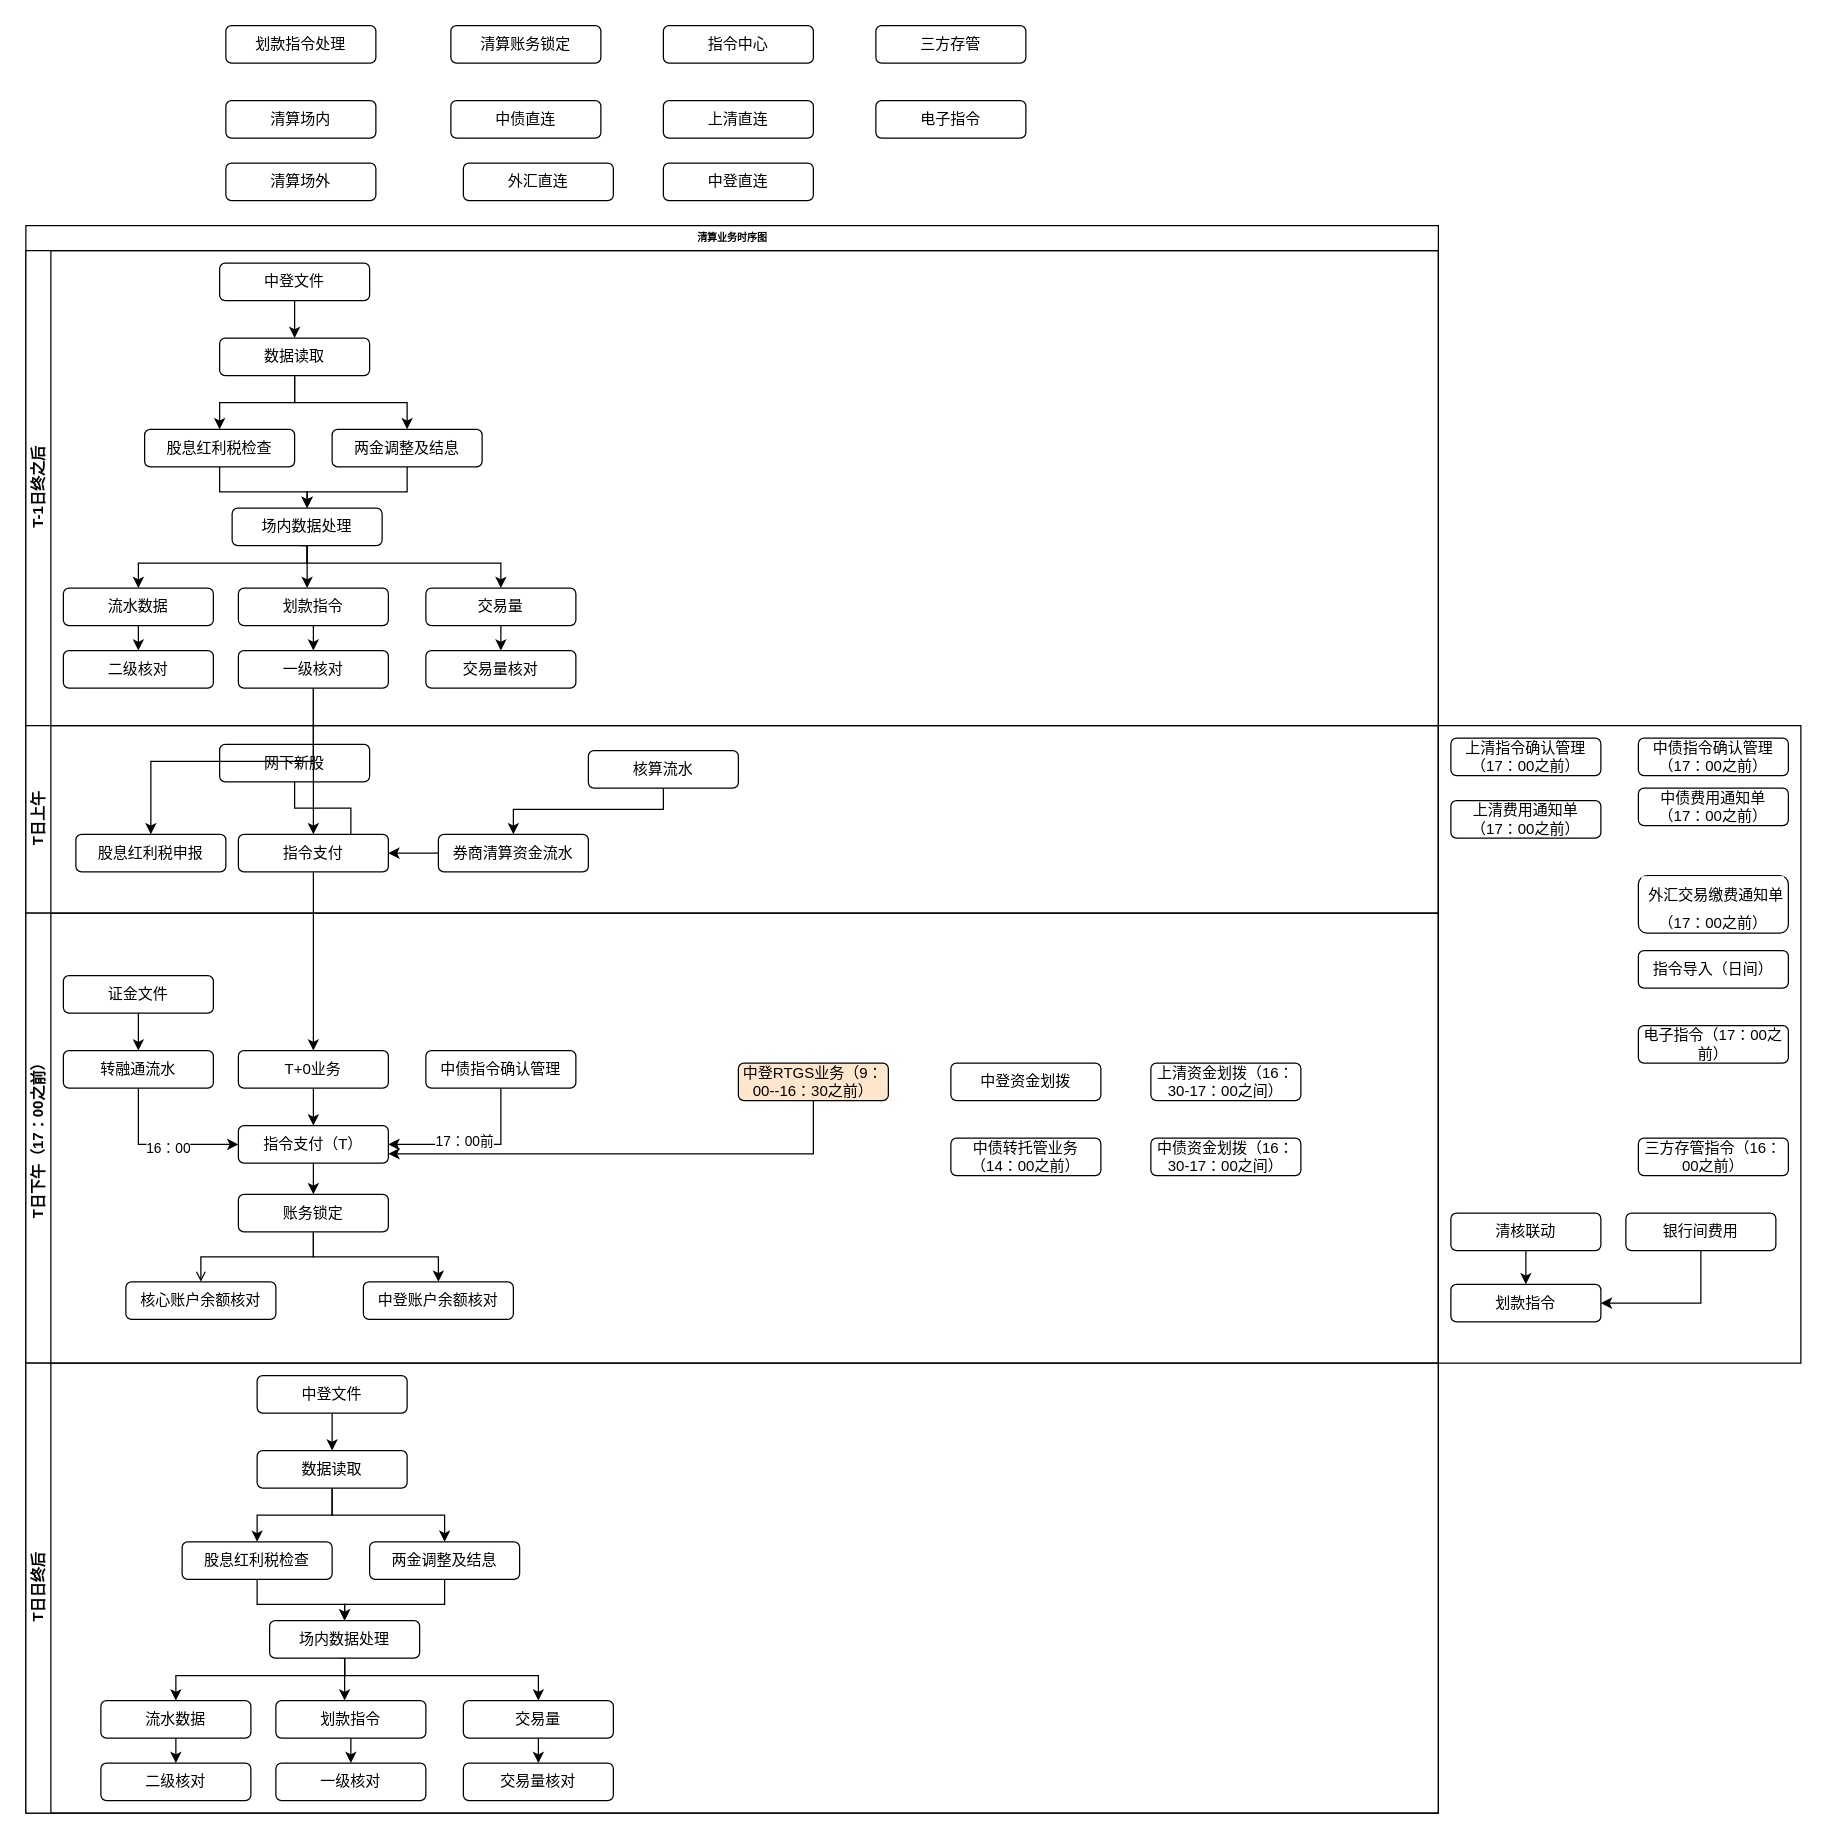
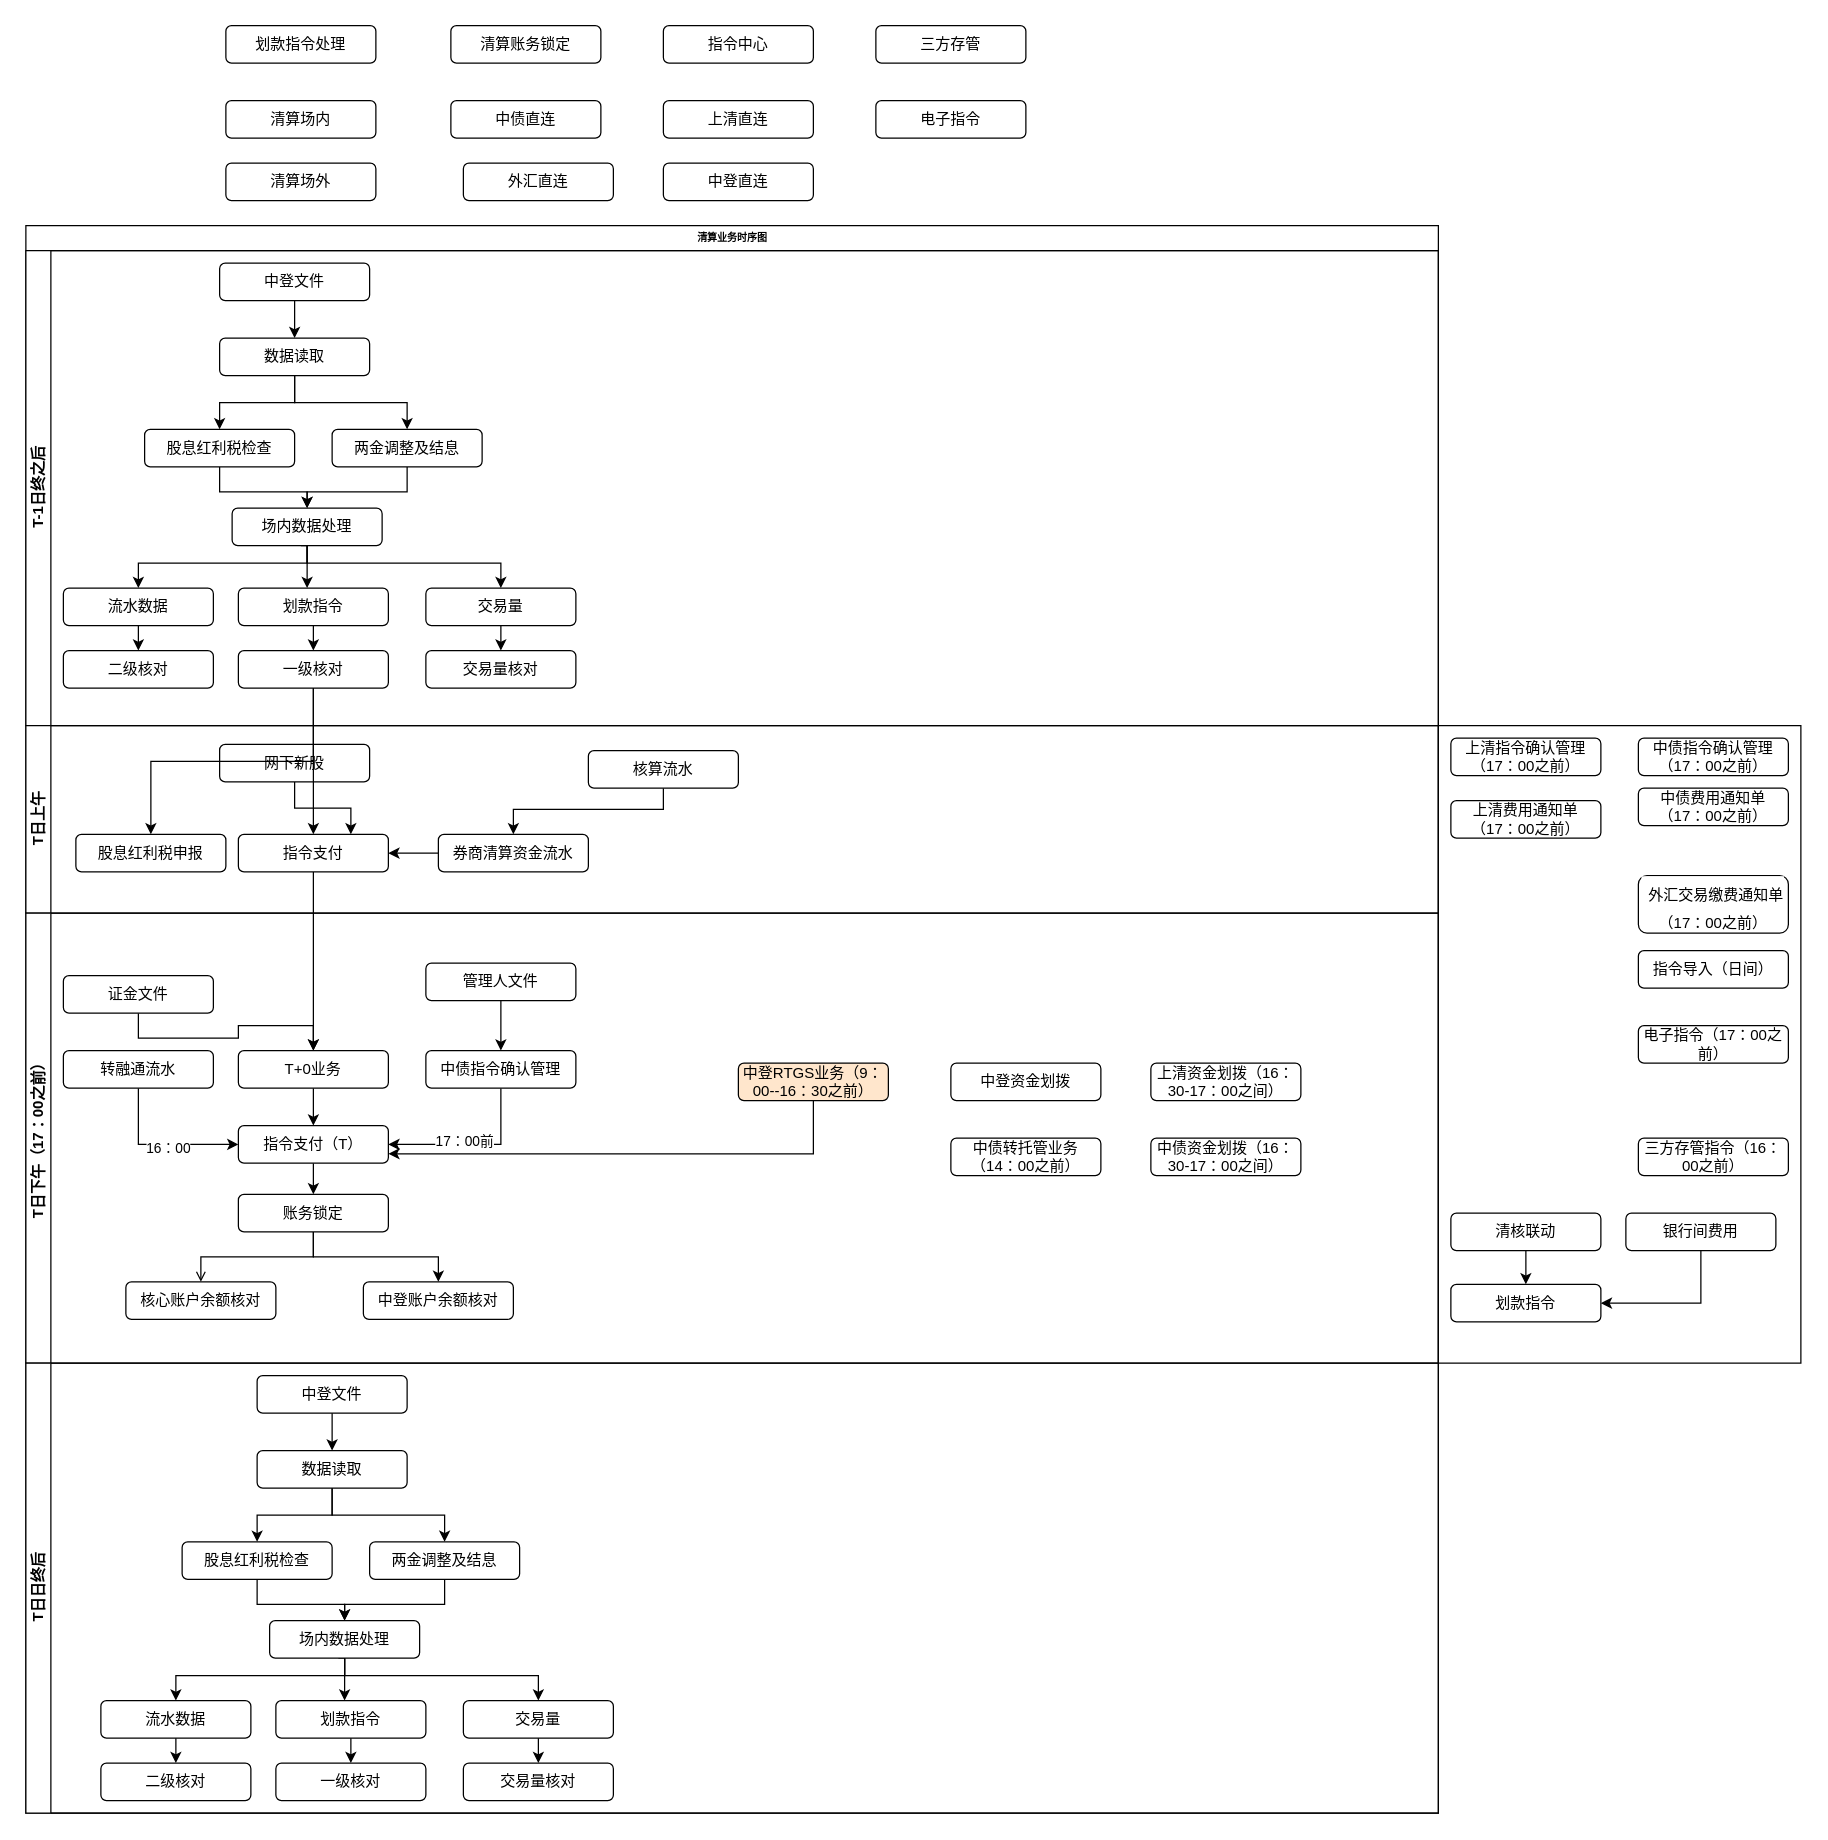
(351, 827) -> (351, 824)
none -> (501, 982)
none -> (501, 1022)
(138, 1039) -> (229, 1038)
